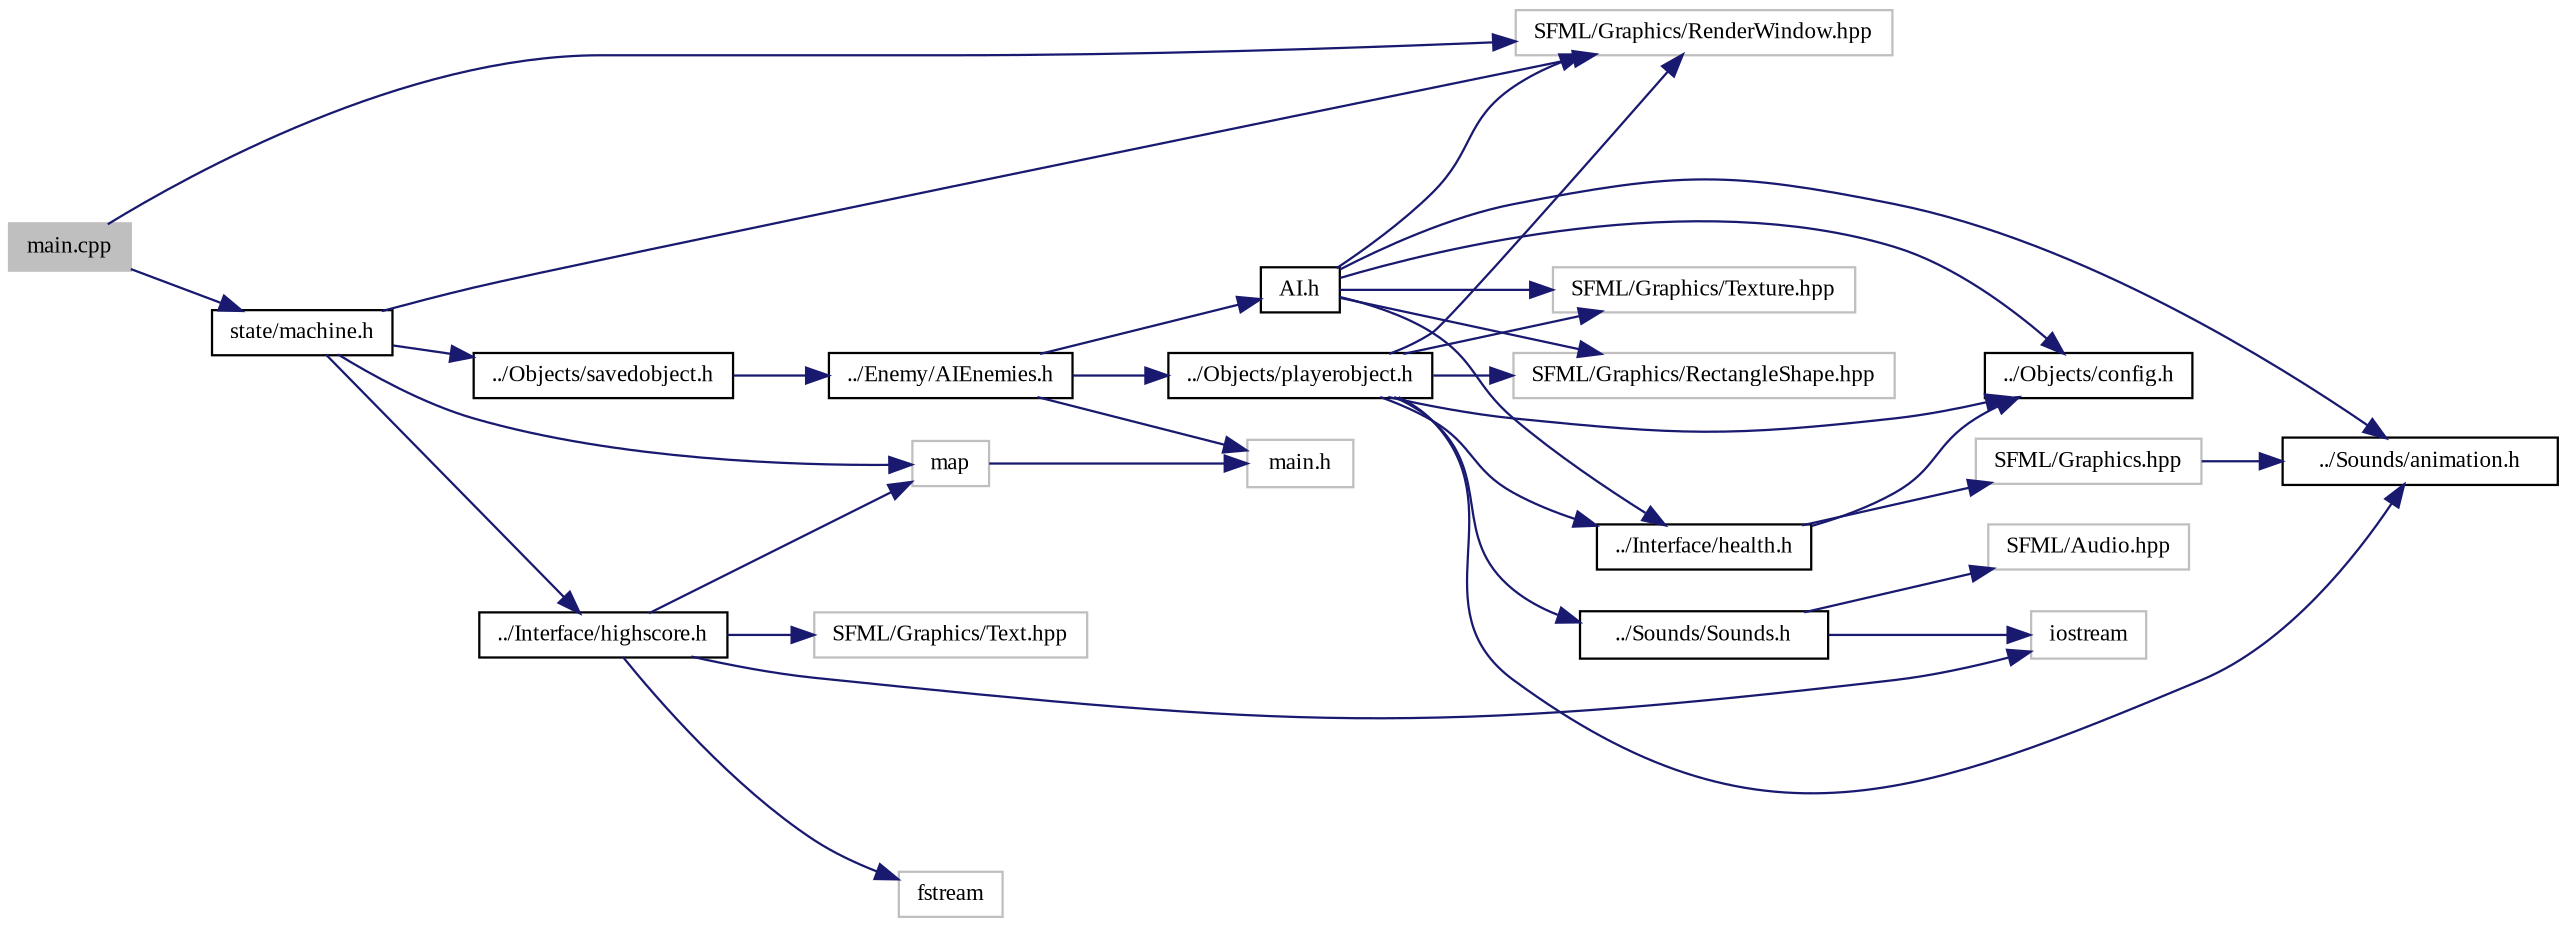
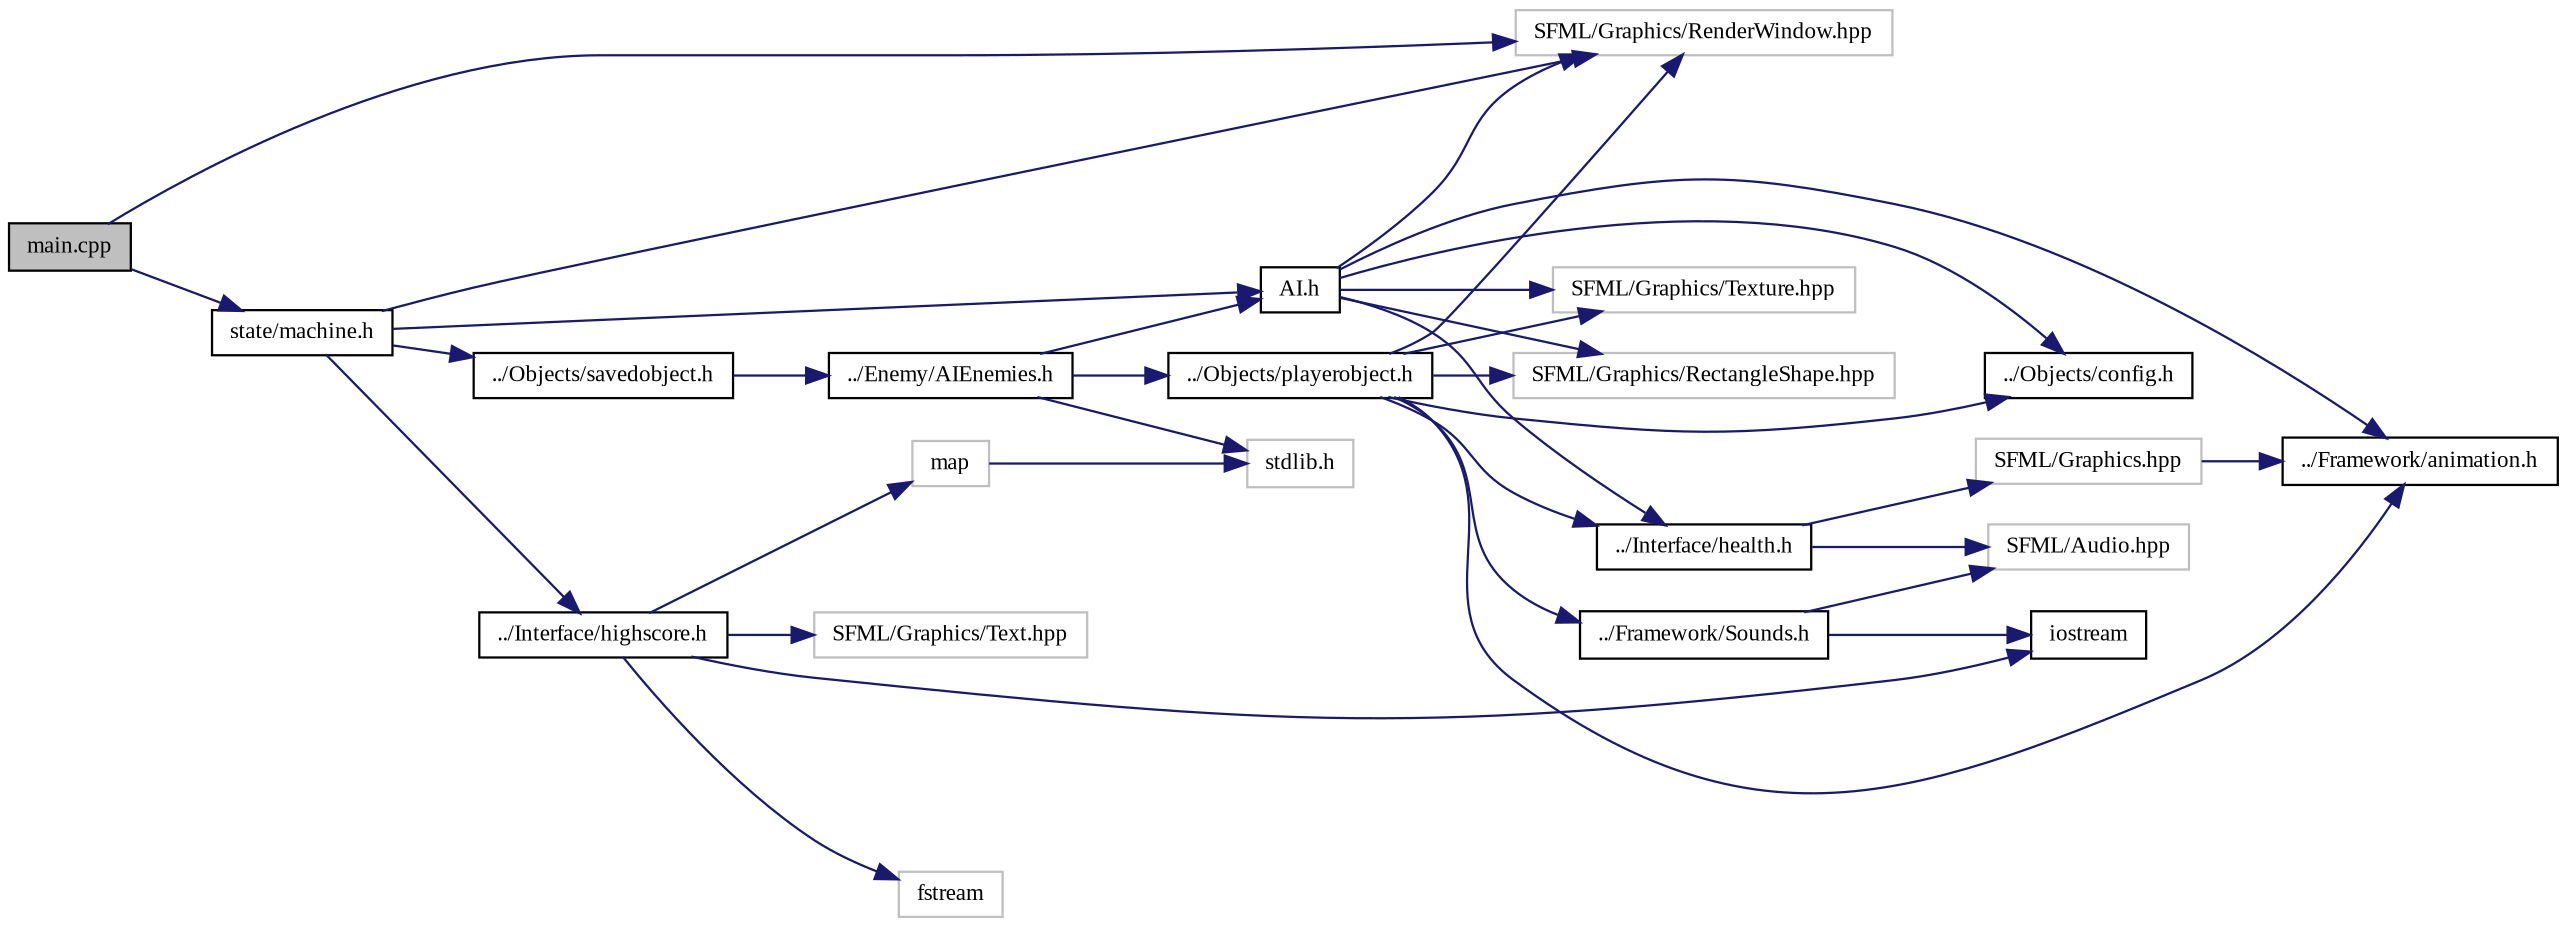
(70, 247) -> (70, 247)
(605, 446) -> (815, 311)
(2420, 461) -> (2420, 461)
(1300, 464) -> (1300, 464)
(1914, 480) -> (1889, 547)
(1704, 635) -> (1704, 635)
(2089, 635) -> (2089, 635)
